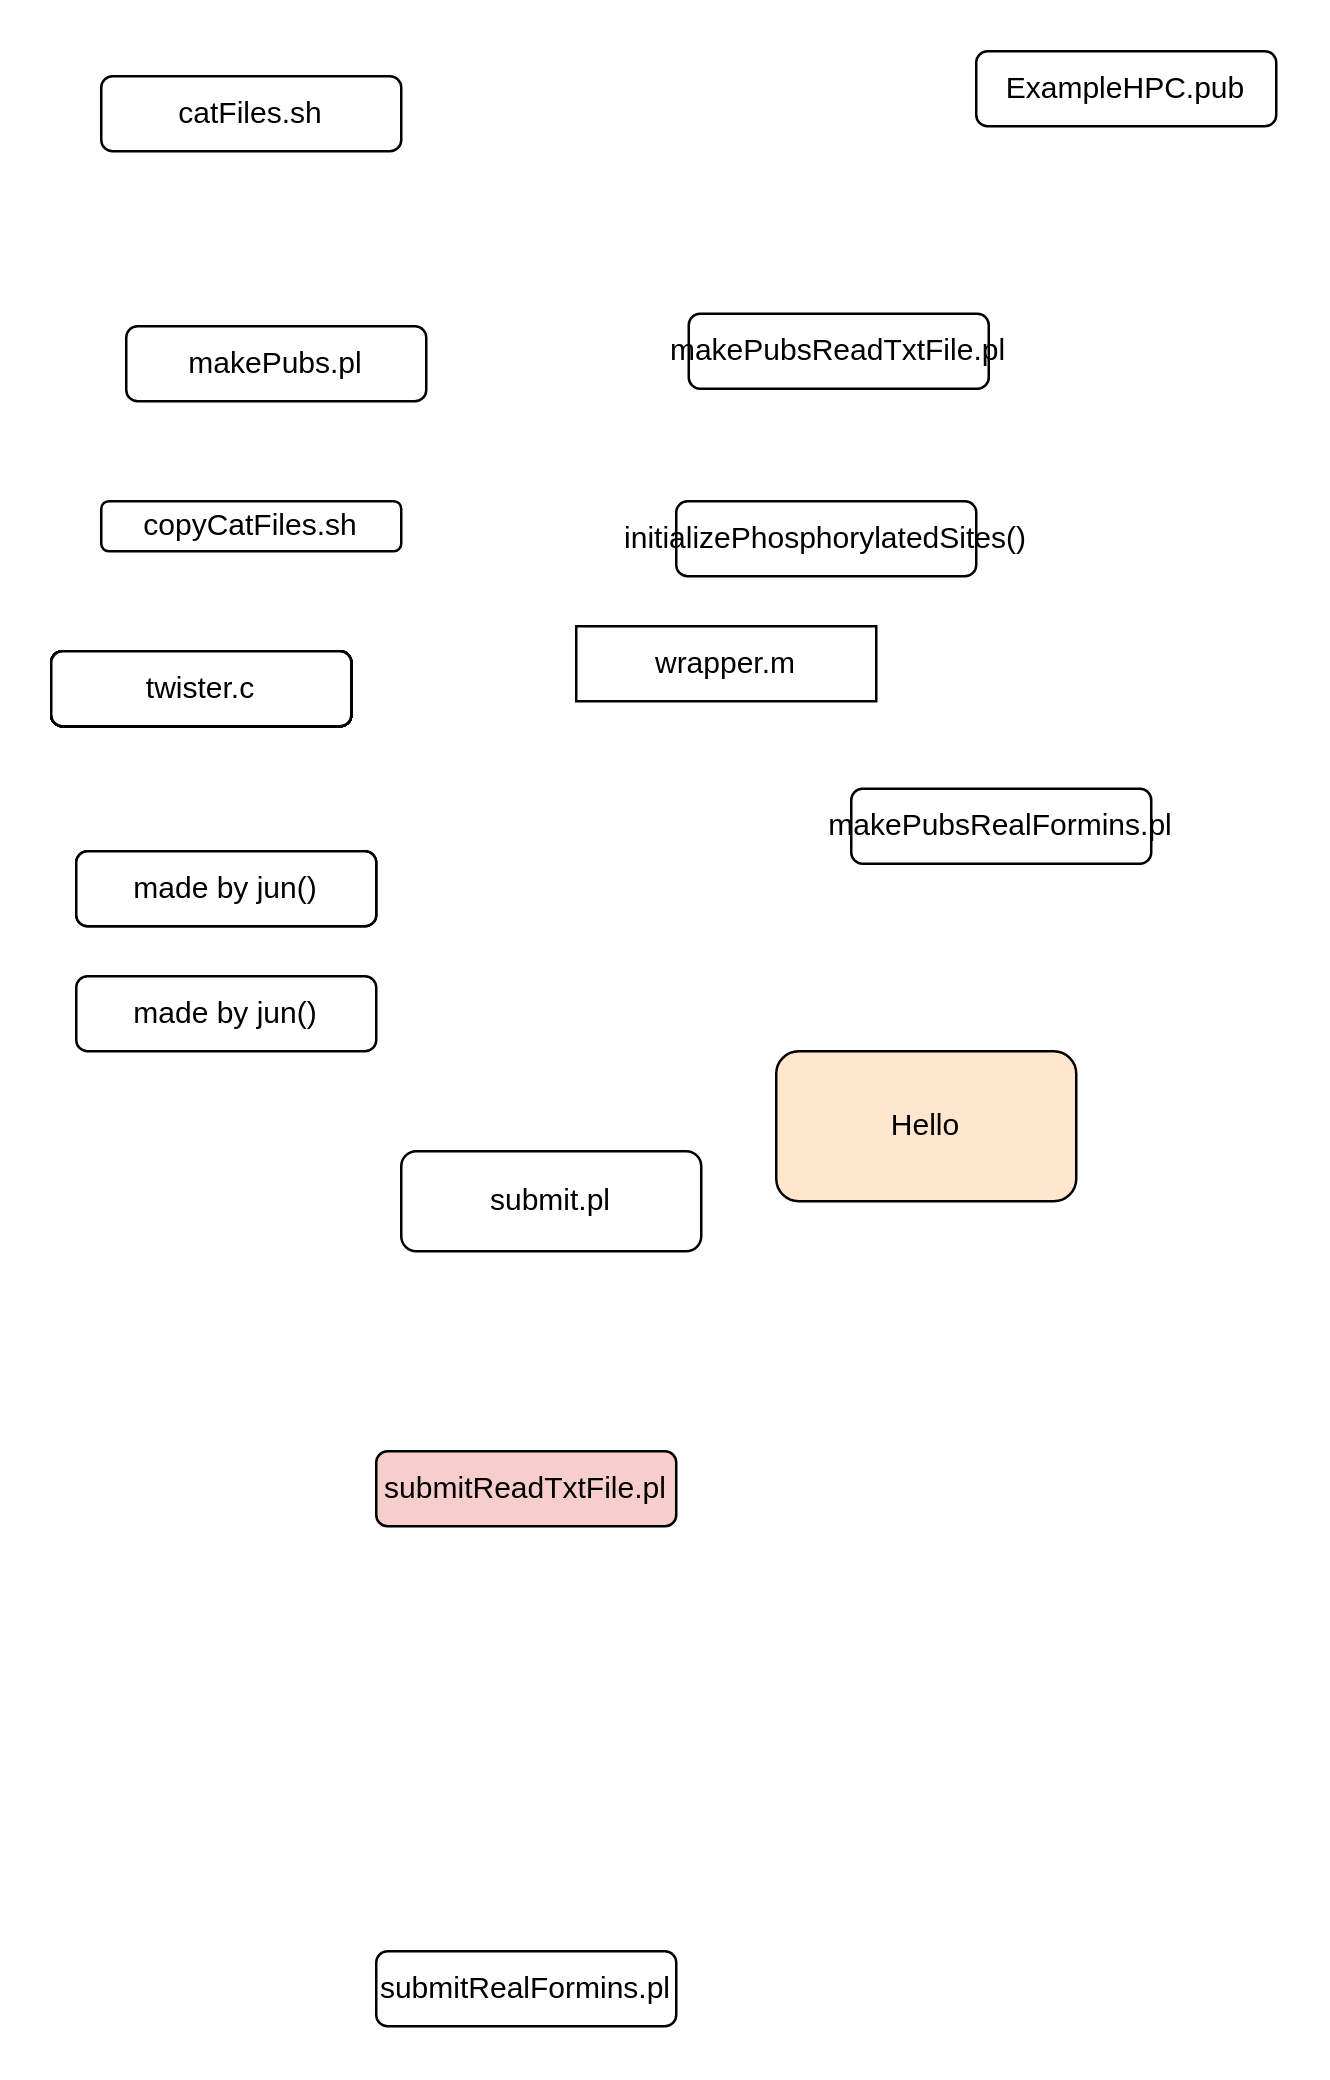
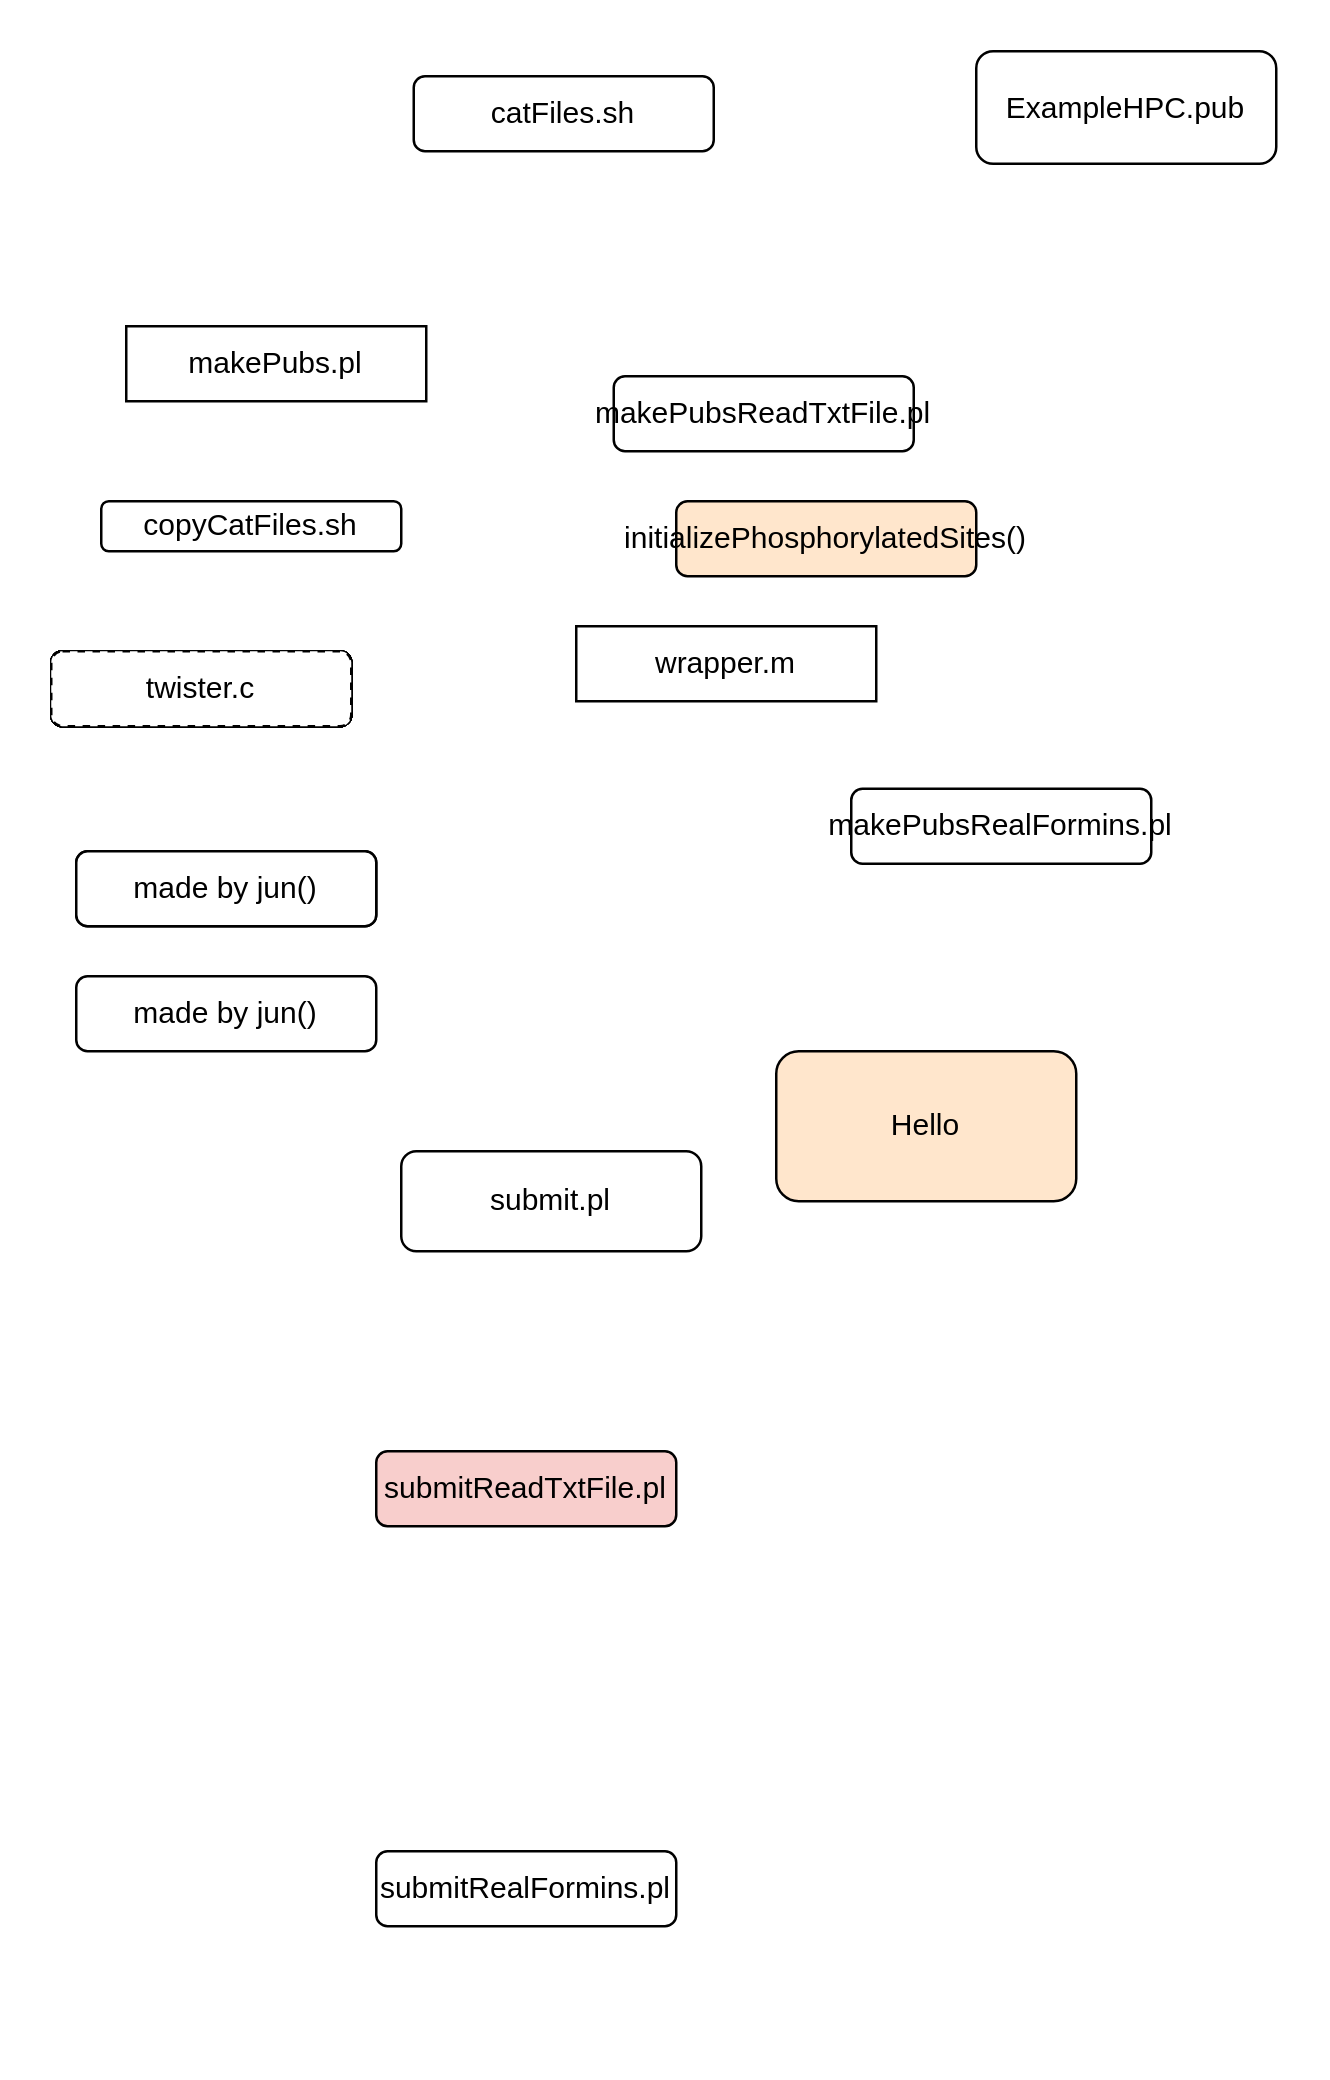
(1126, 89) -> (1126, 108)
(251, 114) -> (564, 114)
(839, 351) -> (764, 414)
(276, 364) -> (276, 364)
(826, 539) -> (826, 539)
(201, 689) -> (201, 689)
(526, 1989) -> (526, 1889)
